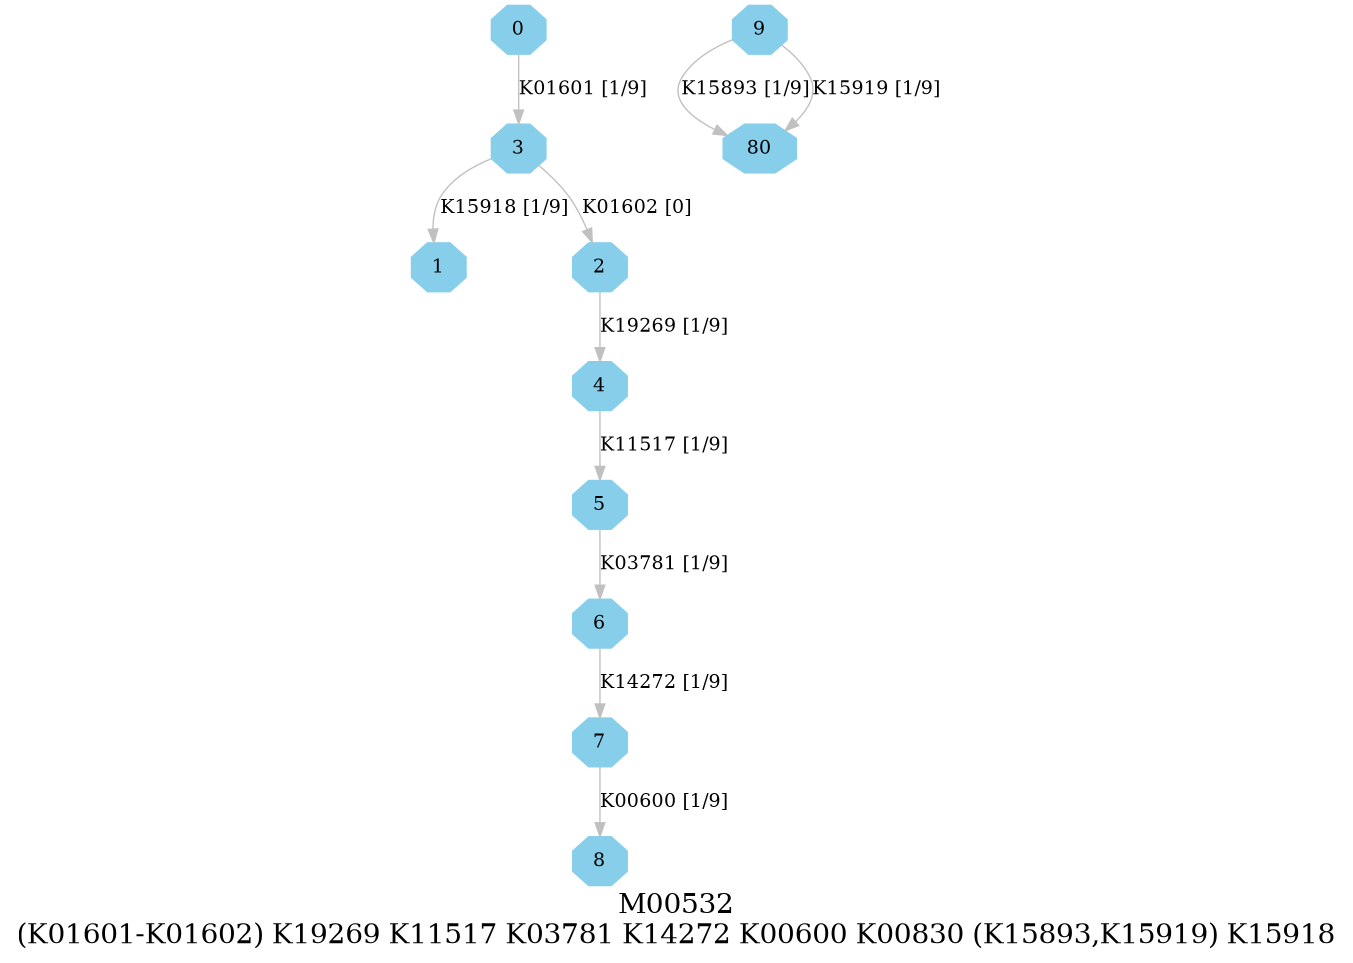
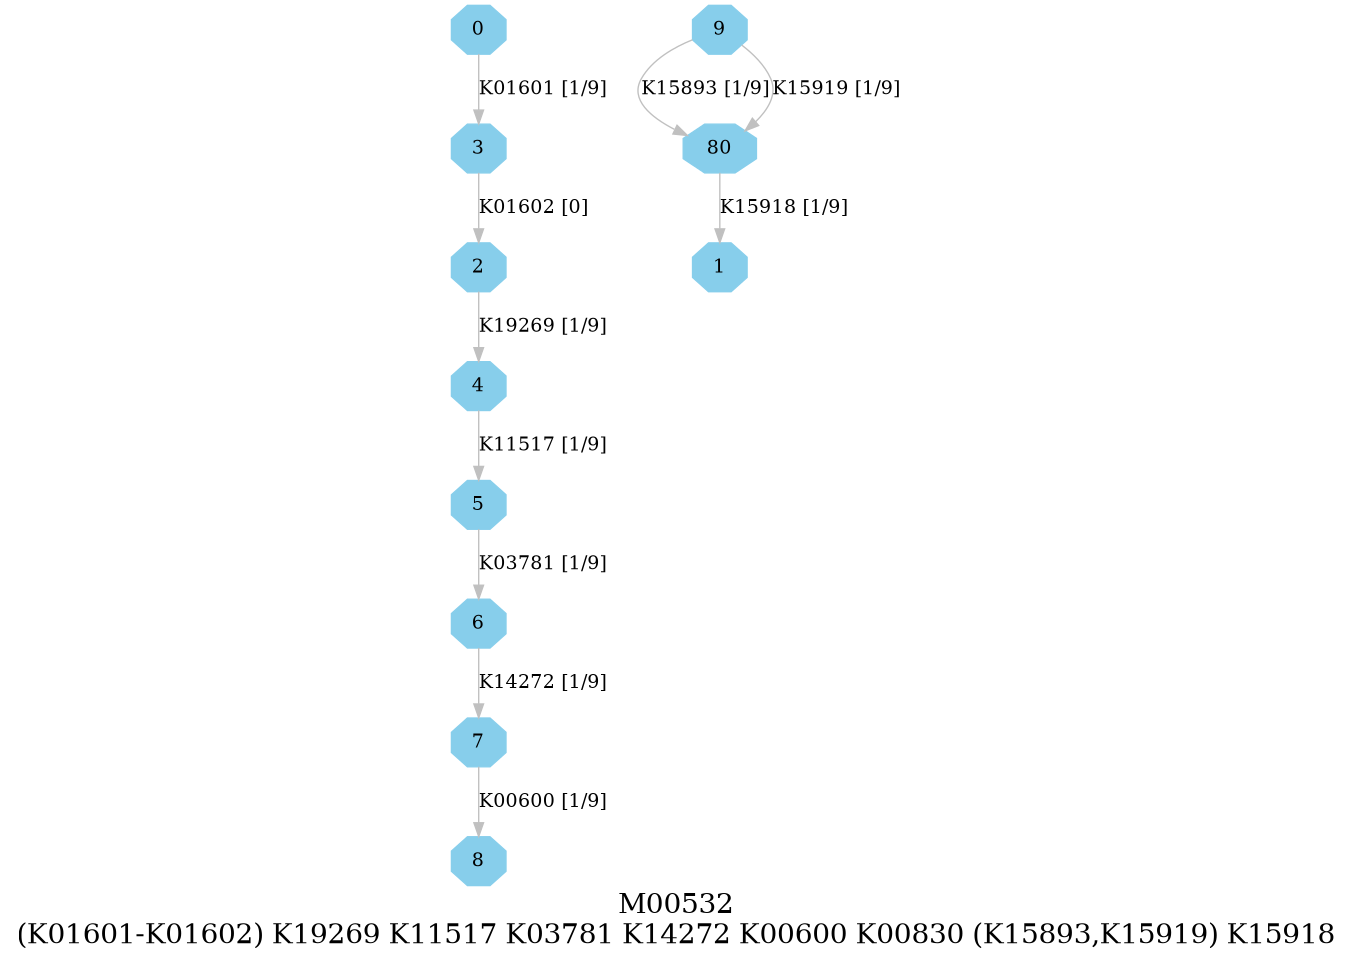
(450, 185) -> (720, 201)
